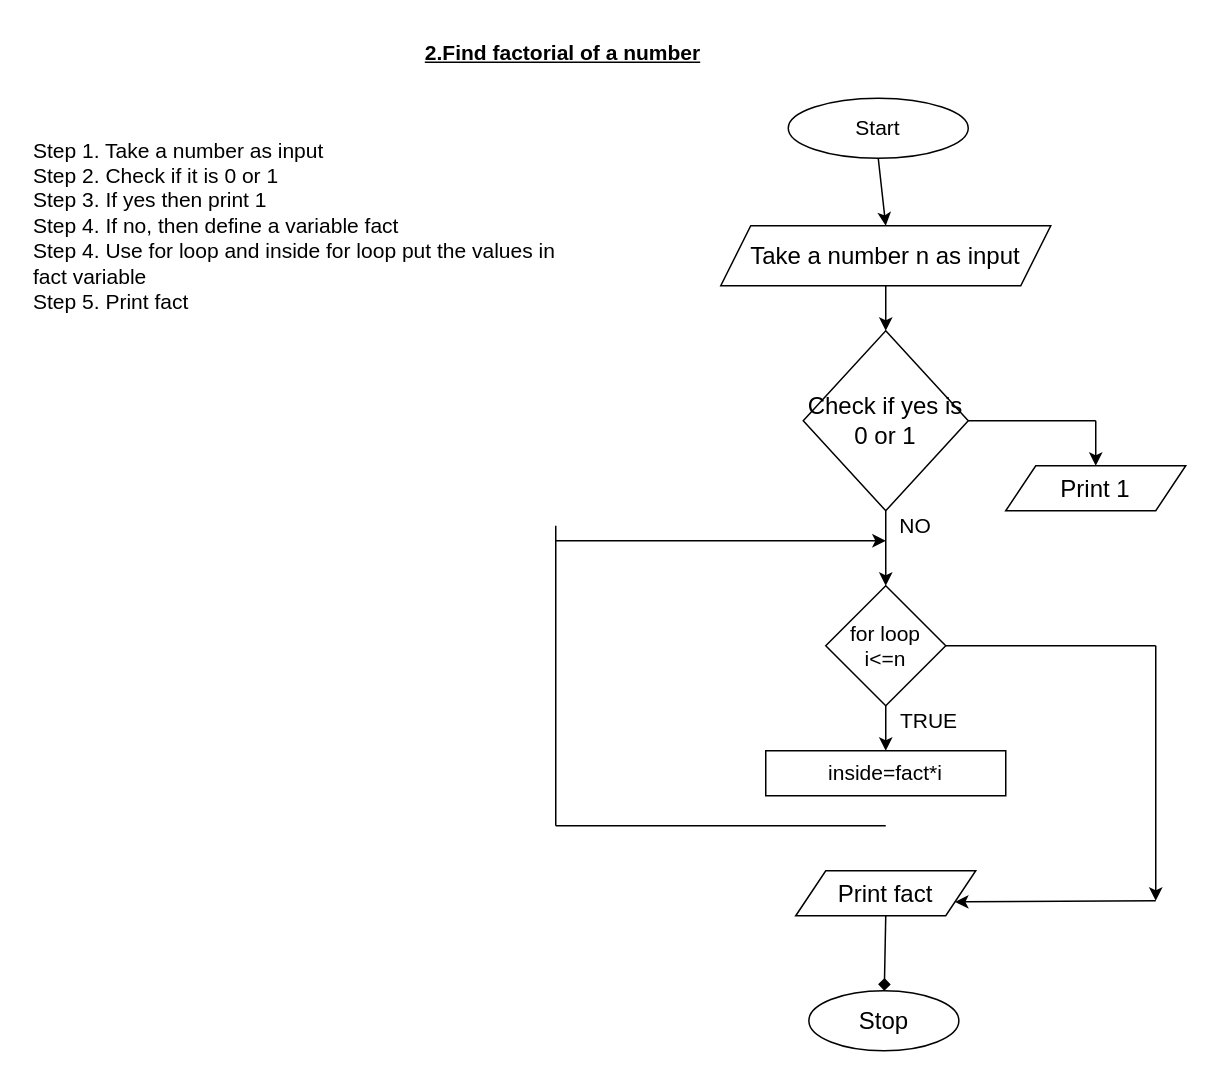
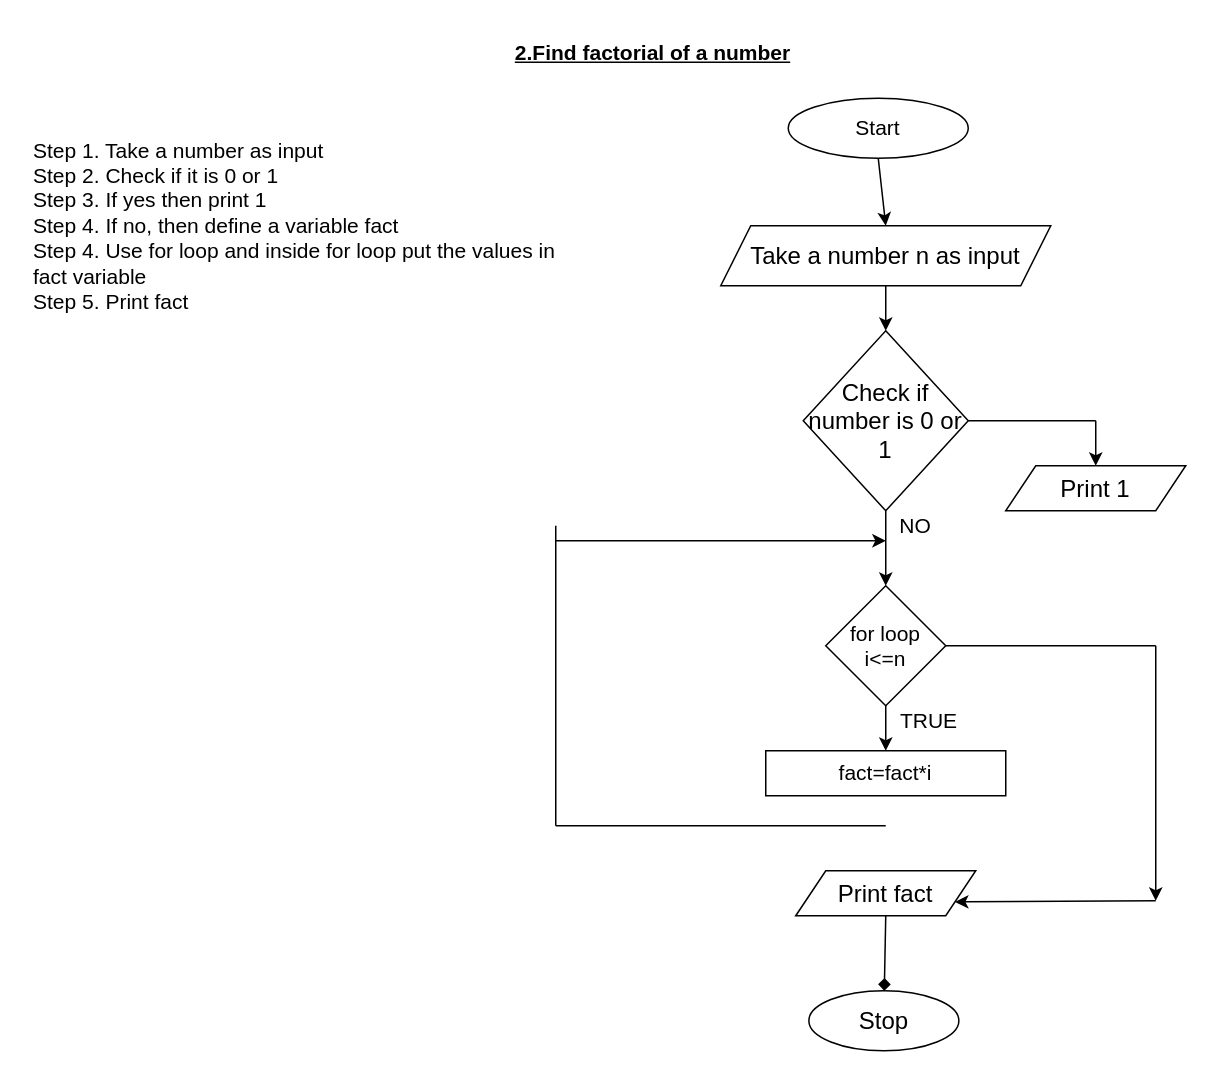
(563, 53) -> (653, 53)
(886, 421) -> (886, 421)
(886, 773) -> (886, 773)
